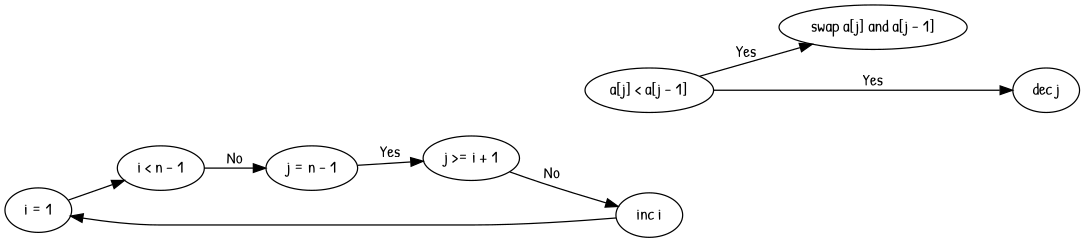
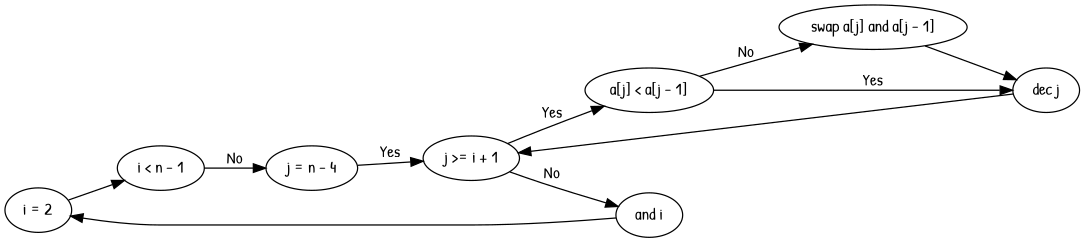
(746, 53) -> (746, 53)
none -> (965, 61)
none -> (772, 123)
none -> (550, 127)
(312, 168) -> (312, 168)
(38, 210) -> (38, 210)
(649, 215) -> (649, 215)
